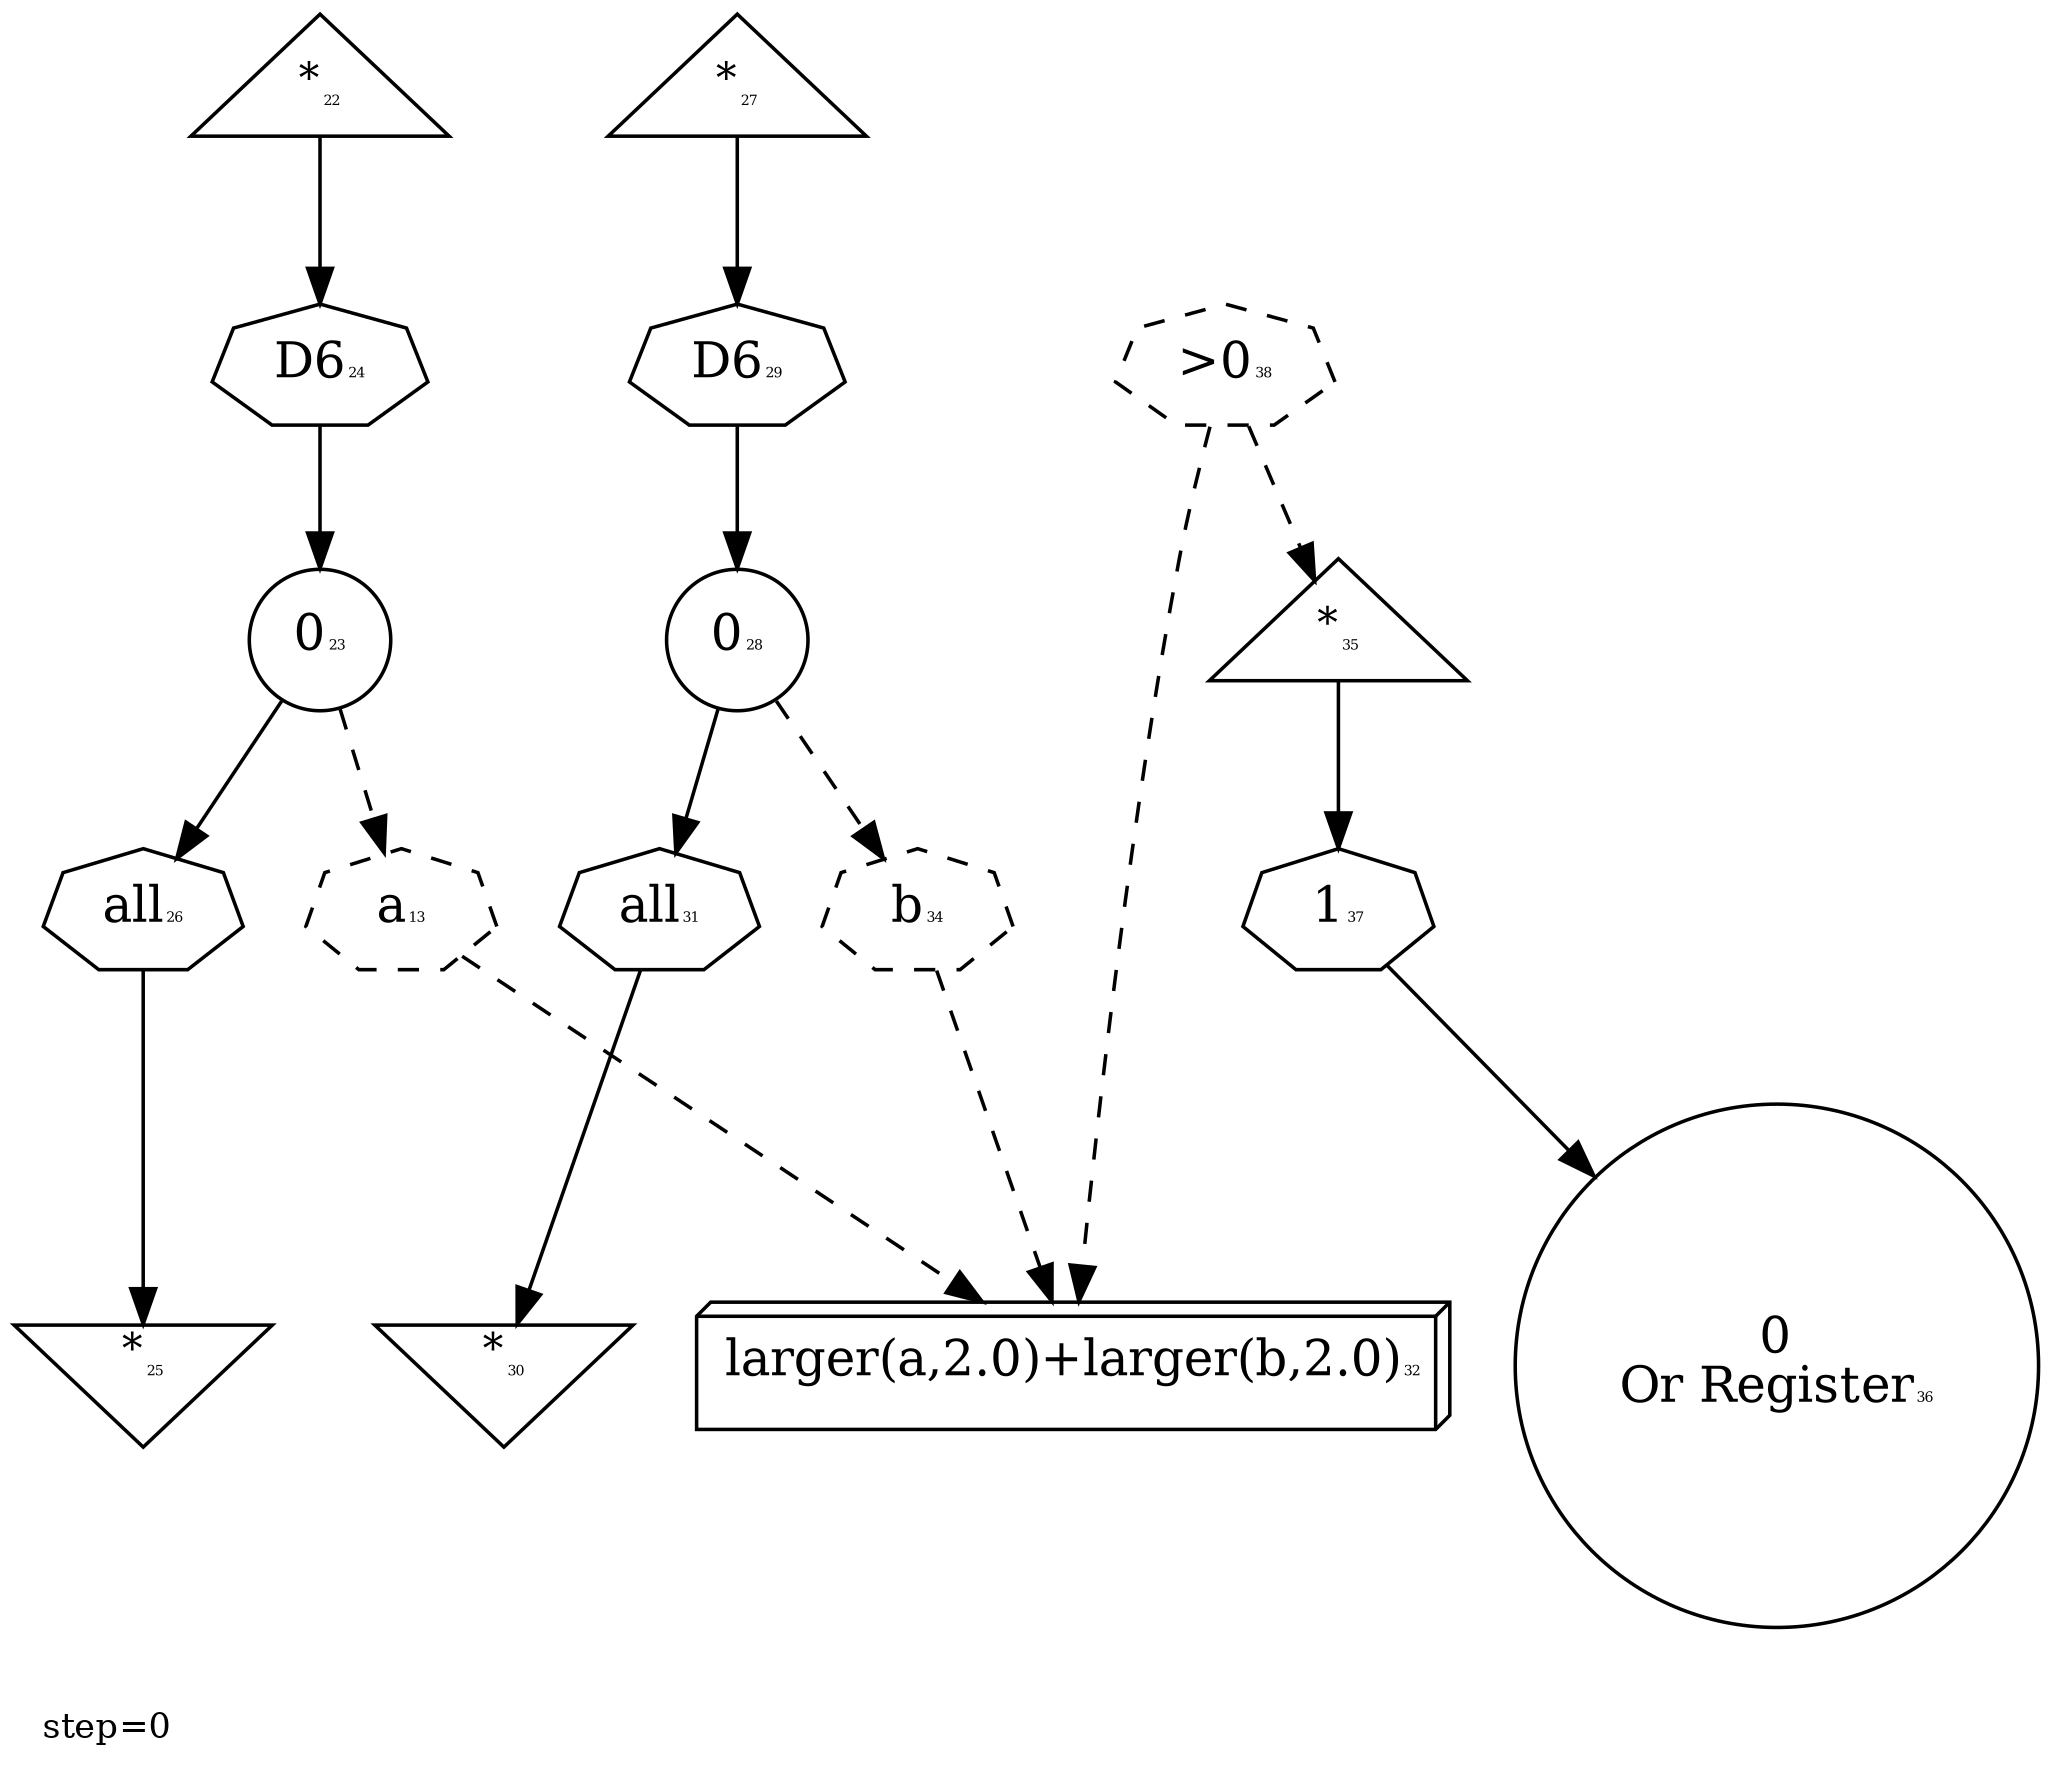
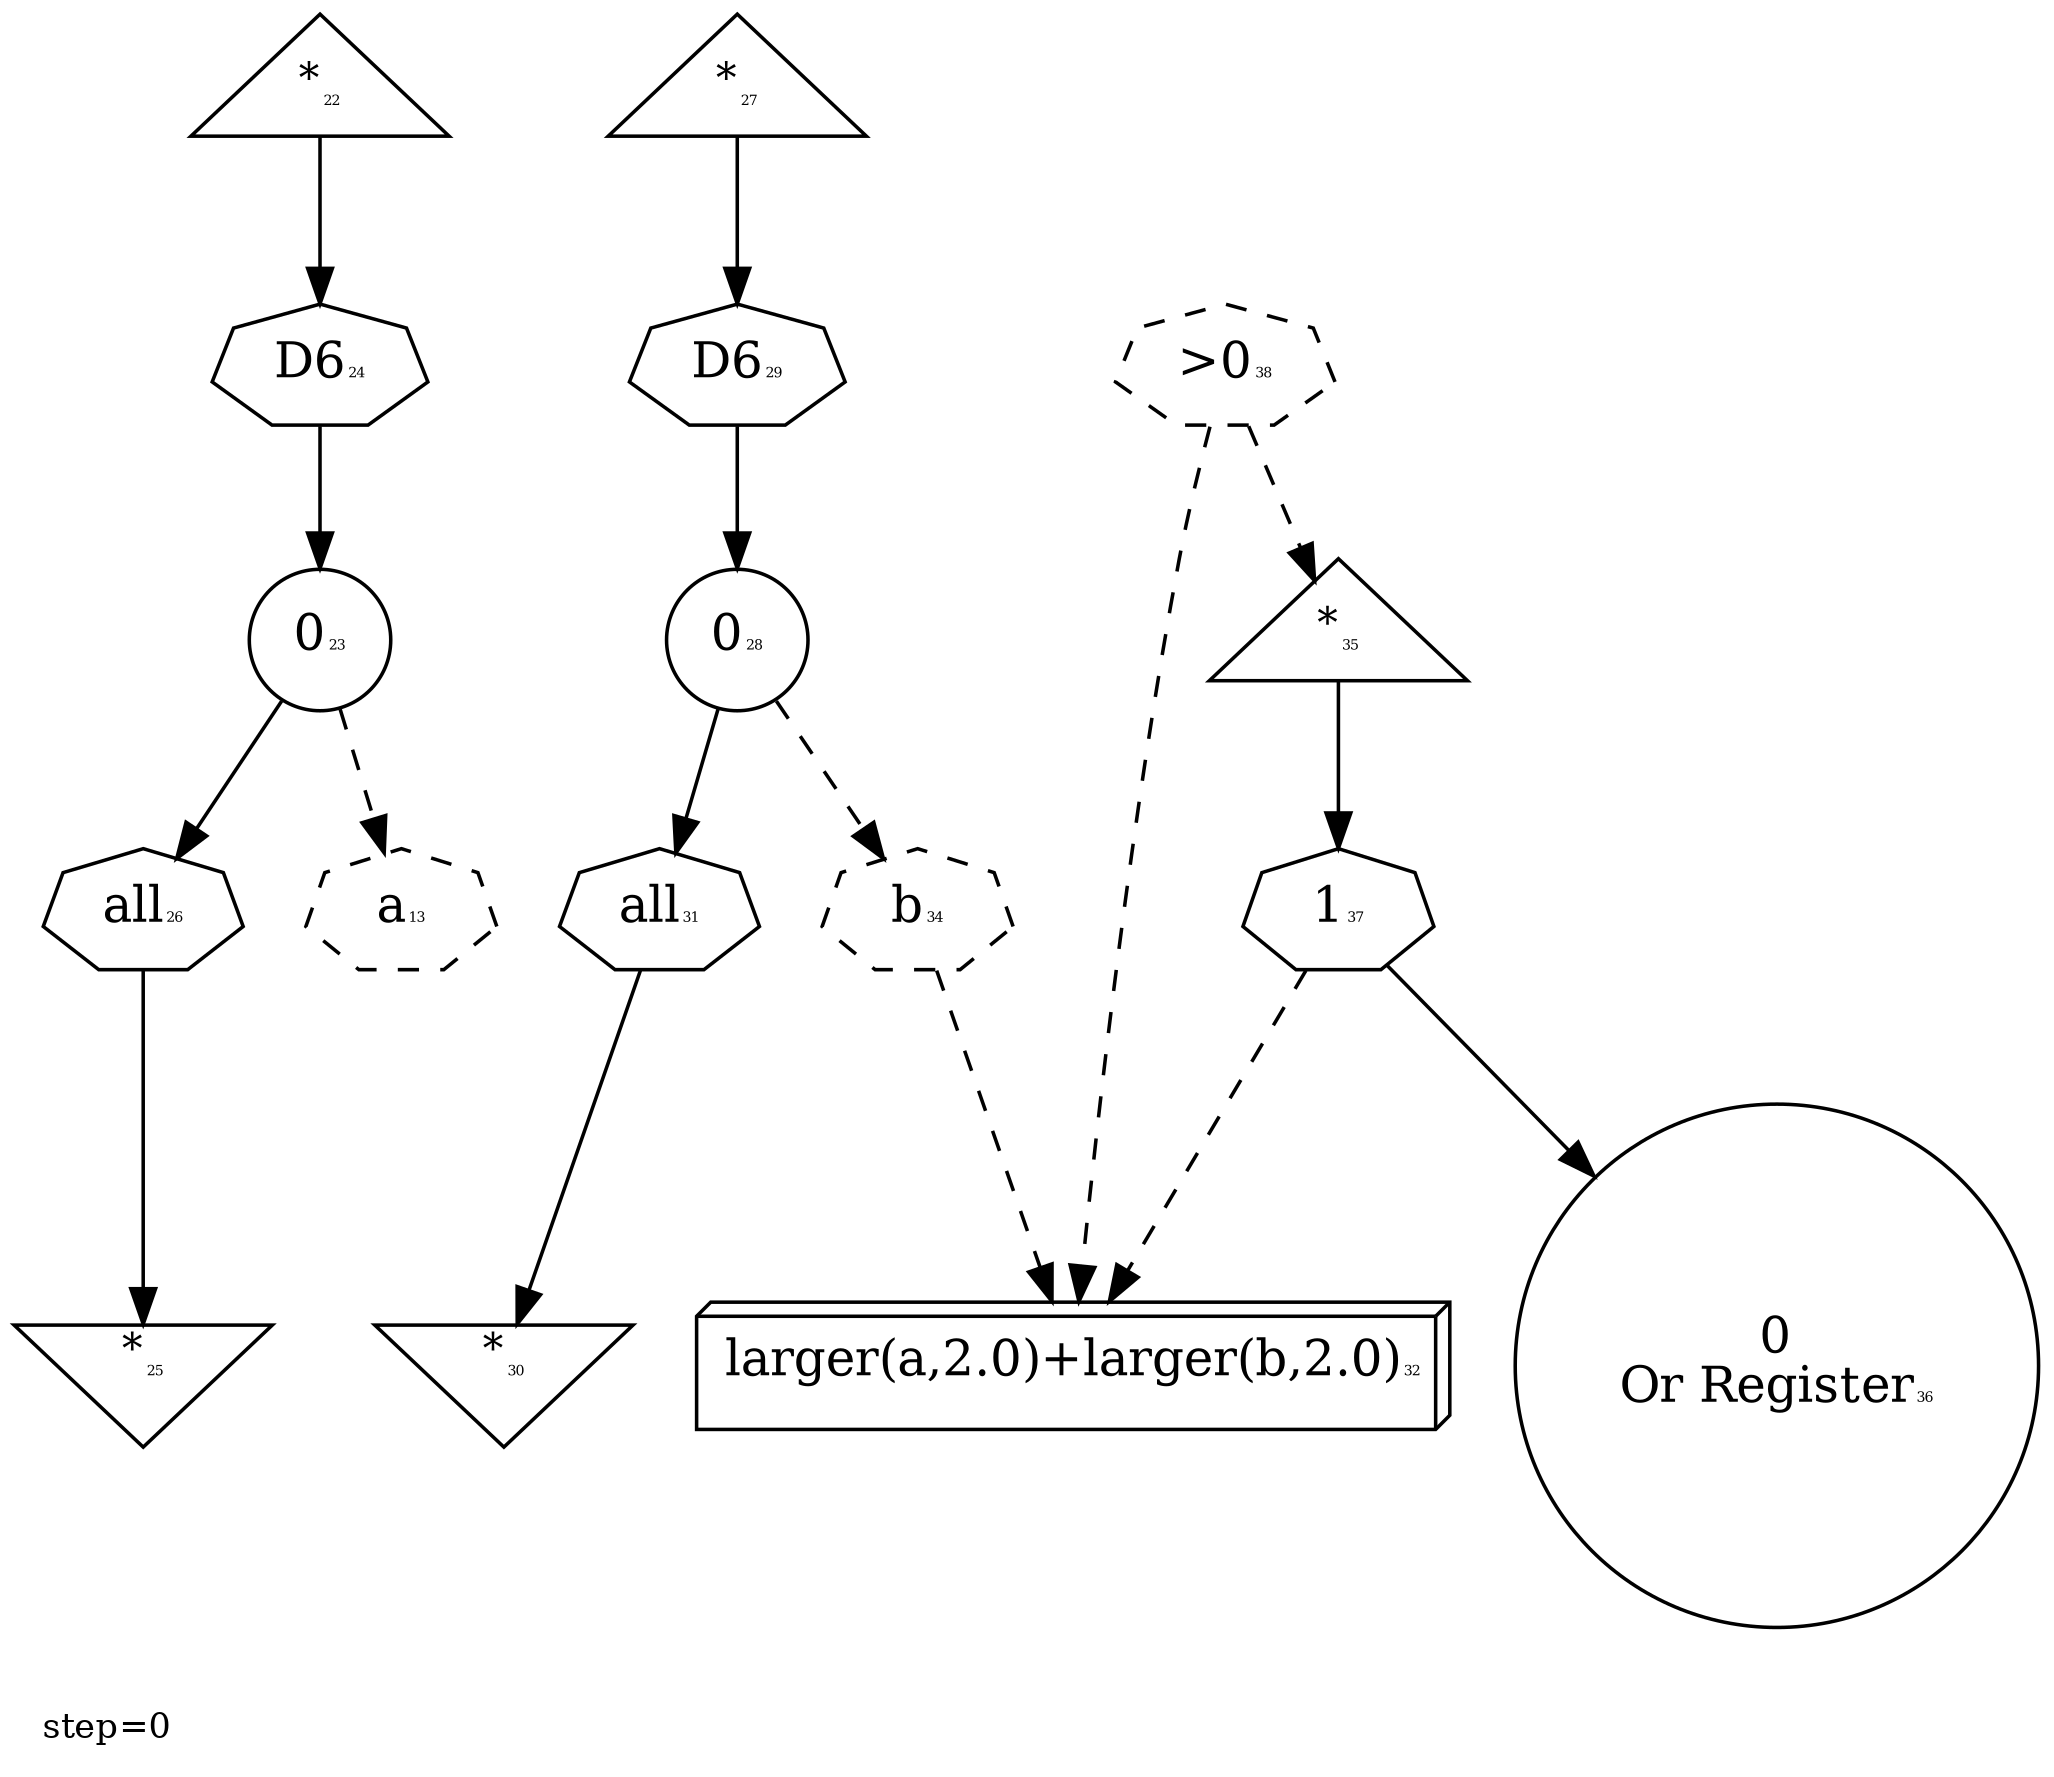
(707, 1119) -> (1217, 1120)
